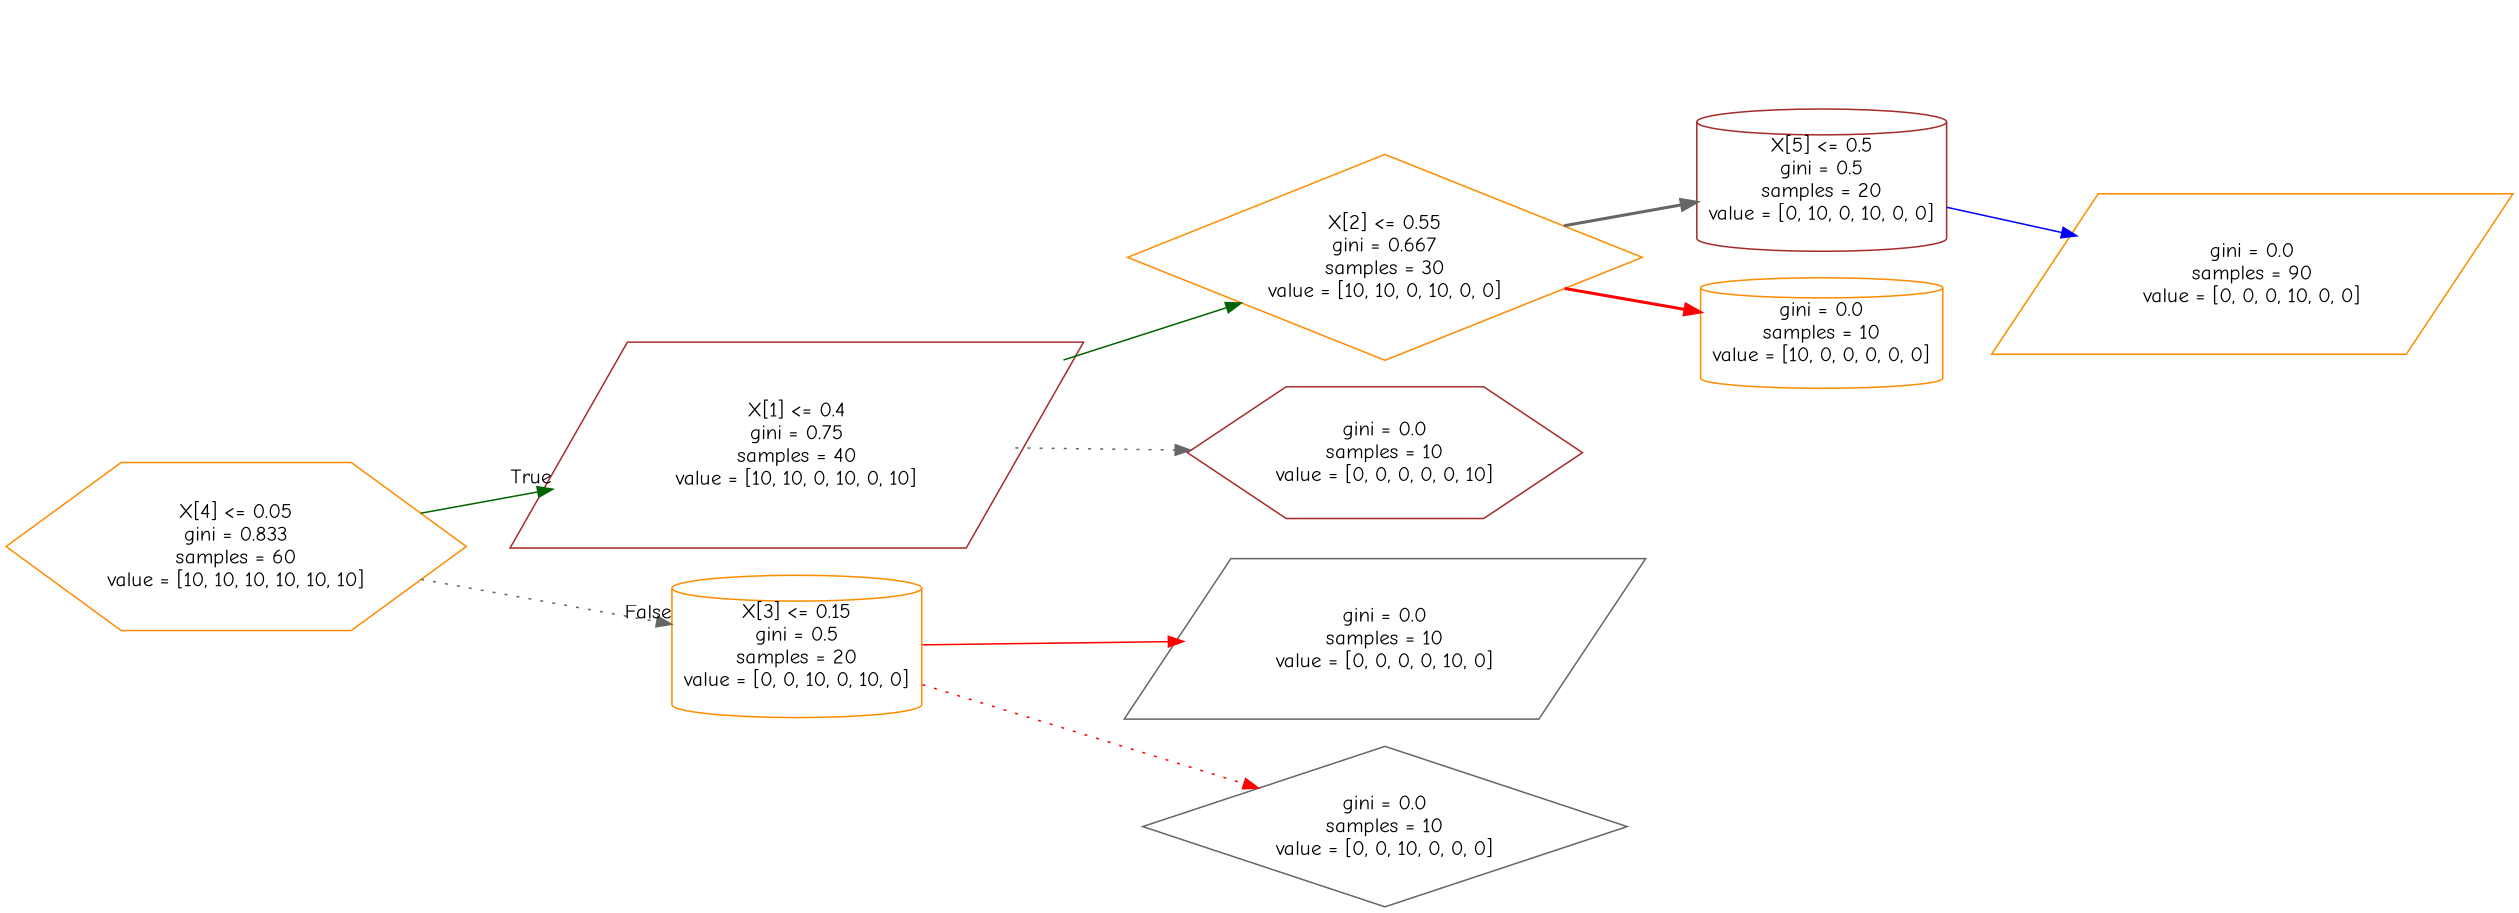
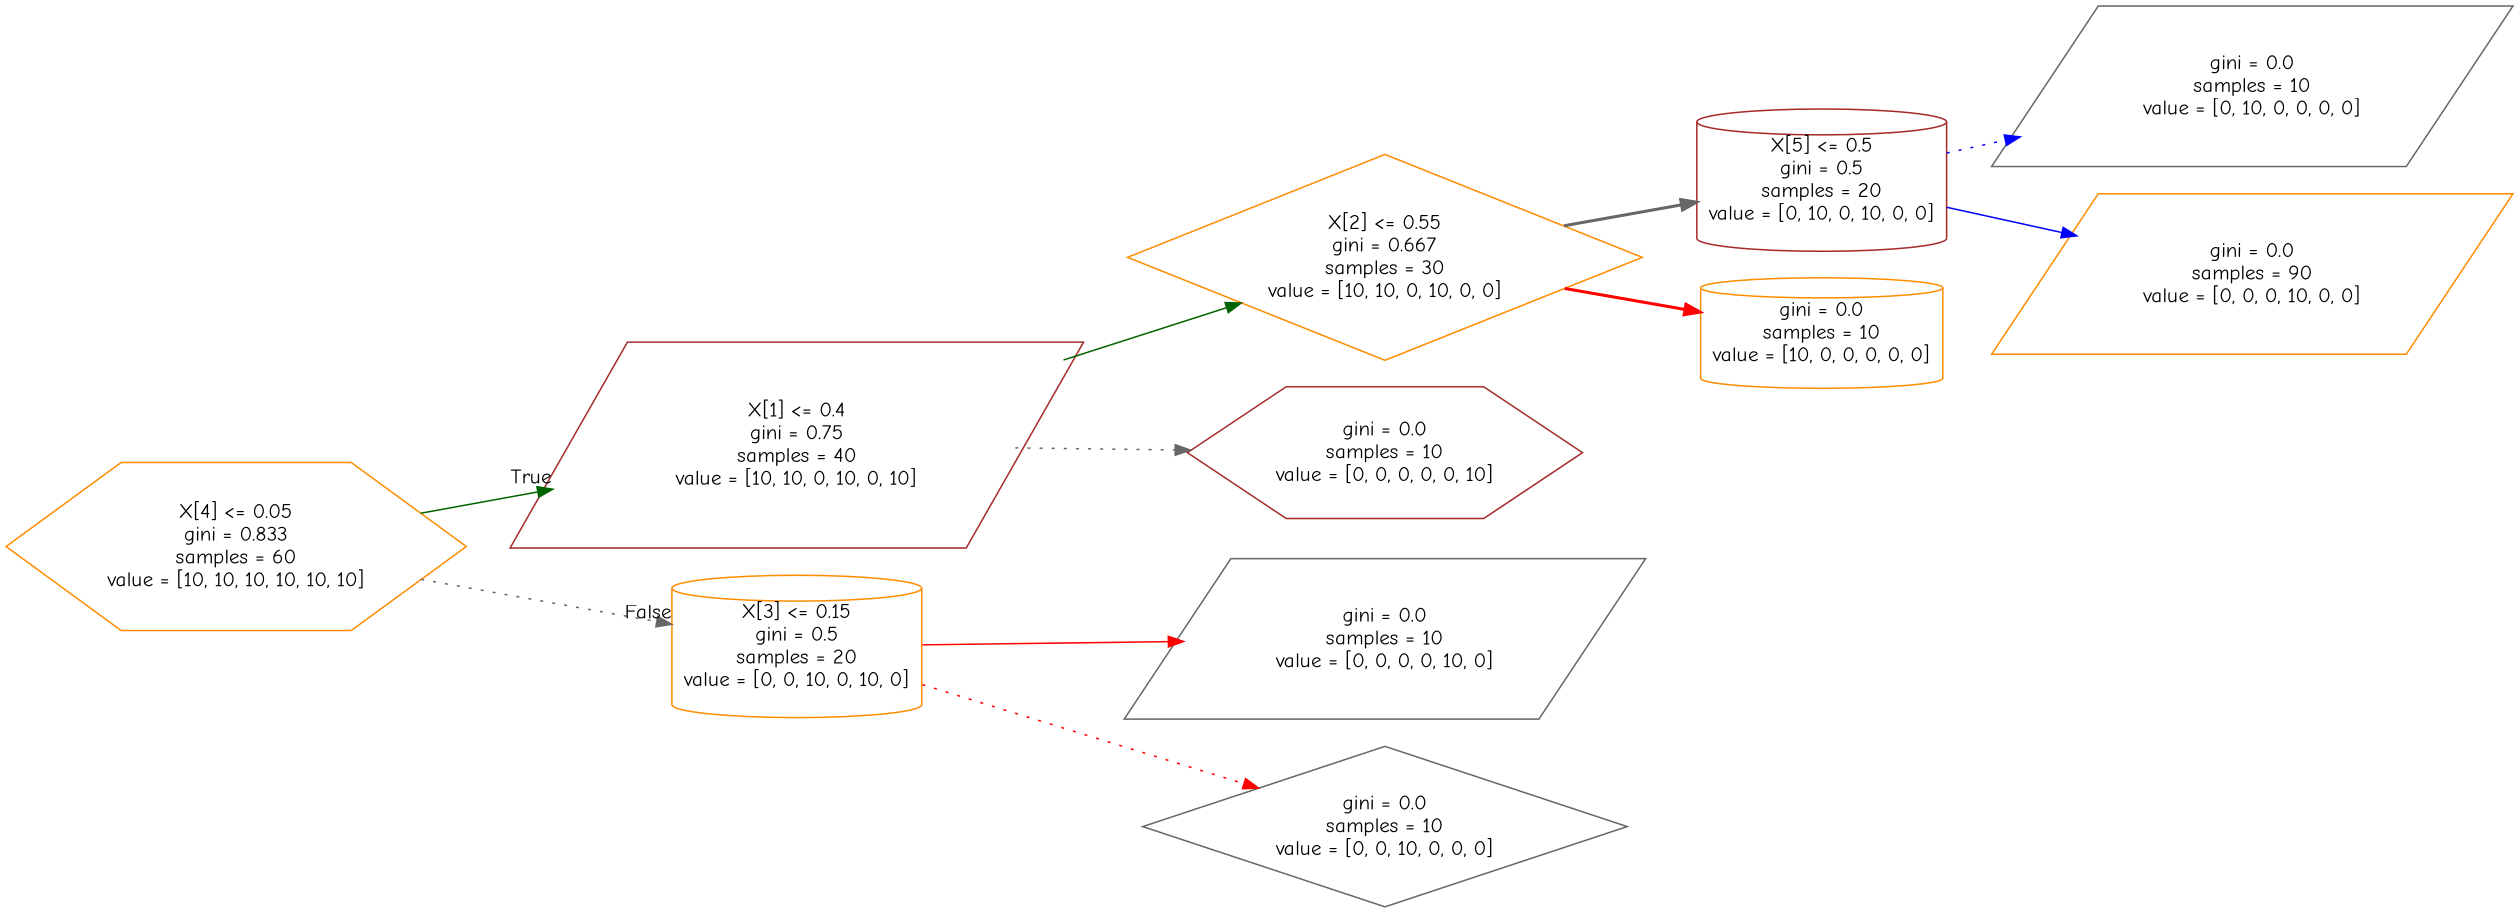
none -> (2252, 86)
